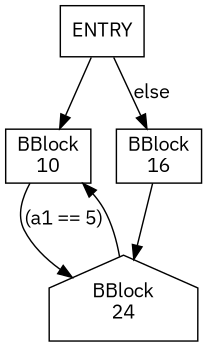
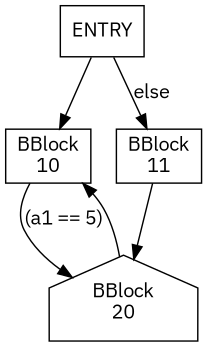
(159, 156) -> (159, 156)
(123, 303) -> (123, 303)
